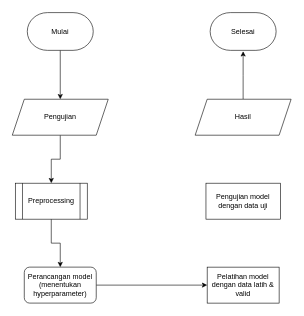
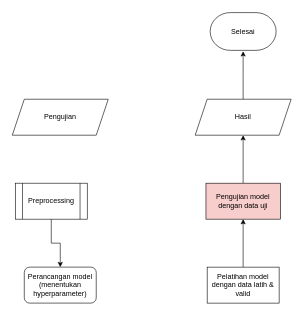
(60, 32) -> none
(60, 93) -> none
none -> (243, 140)
(51, 159) -> none
(243, 201) -> (243, 201)
none -> (243, 224)
(201, 285) -> none
